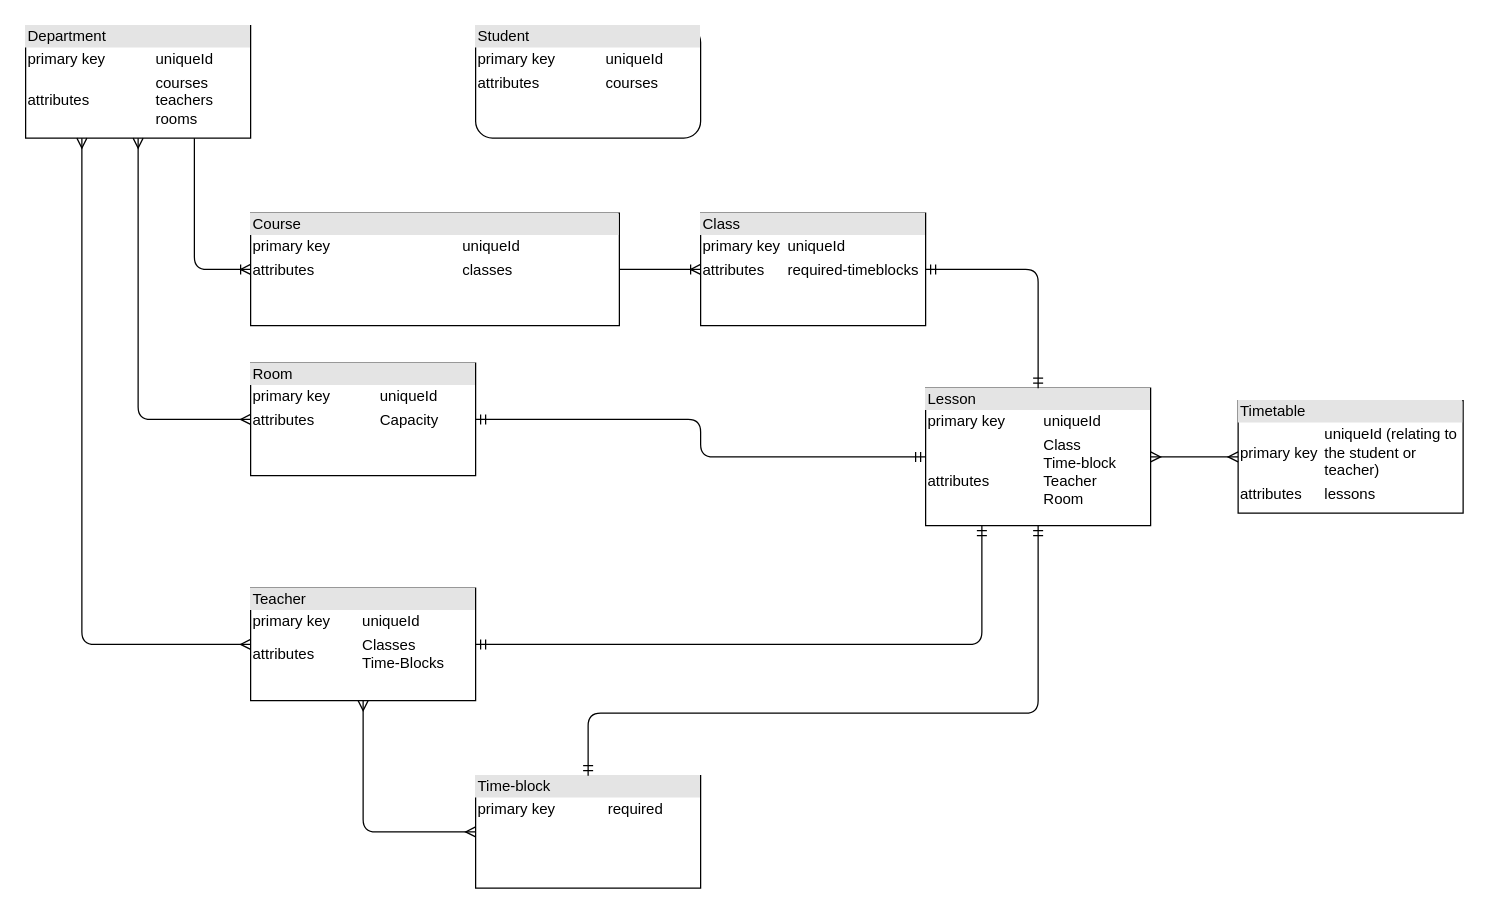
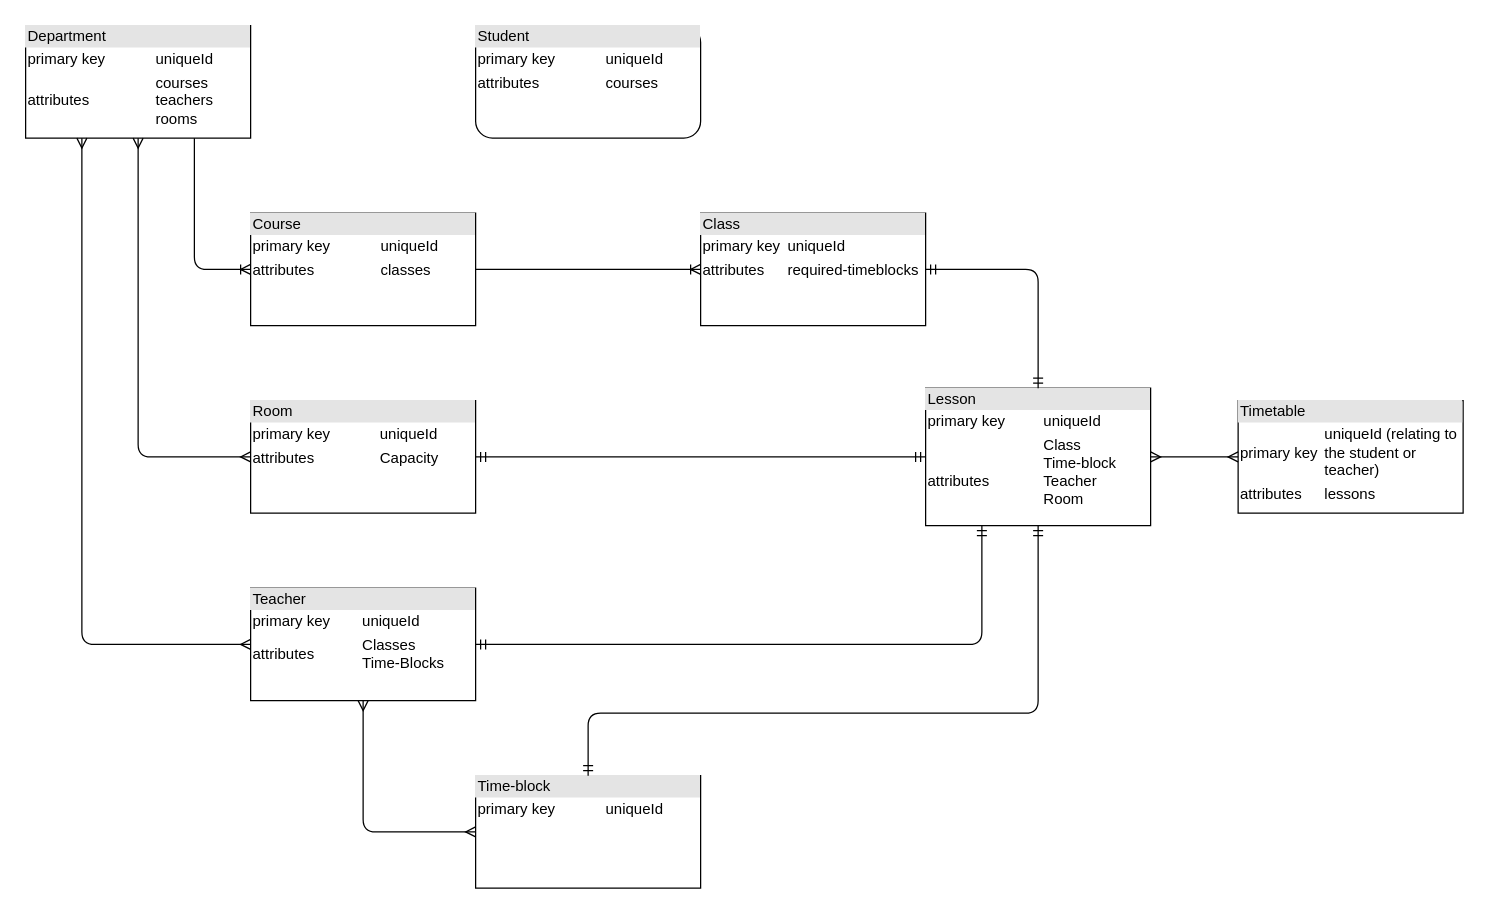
(435, 269) -> (363, 269)
(363, 419) -> (363, 457)
(518, 803) -> (518, 803)
